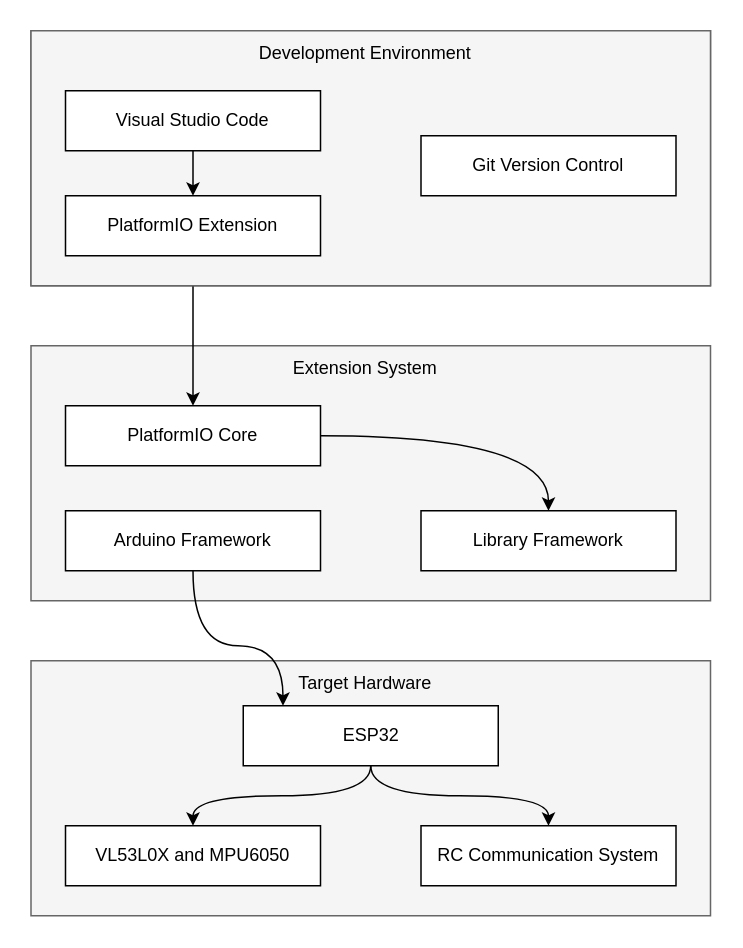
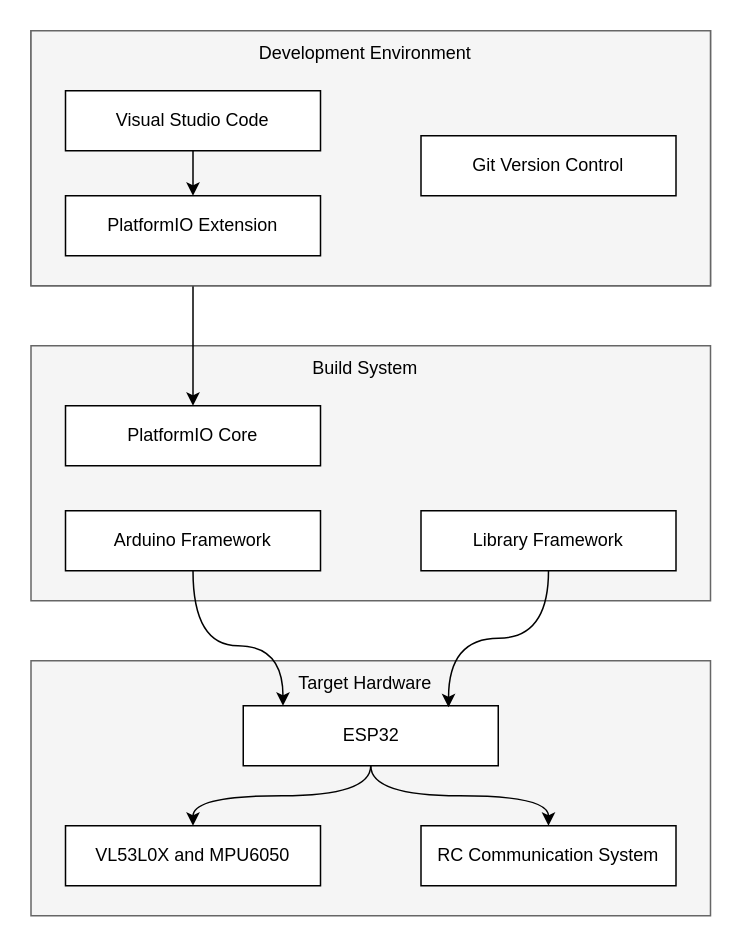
(365, 368) -> (365, 368)
(446, 443) -> none
none -> (503, 638)
